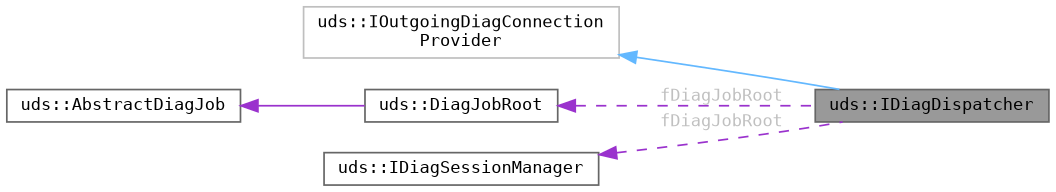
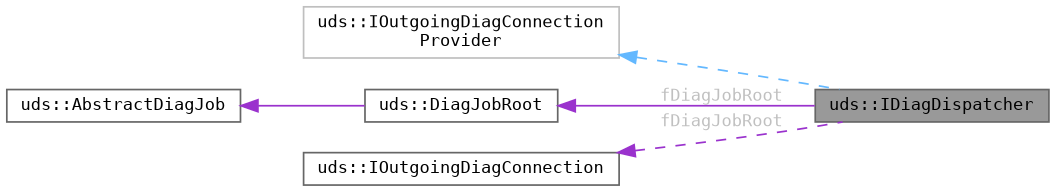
(738, 73) -> (738, 73)
(695, 106) -> (695, 106)
(461, 169) -> (461, 169)
